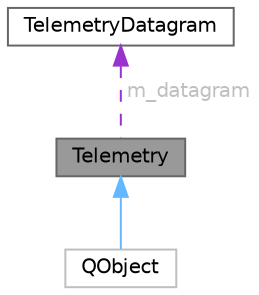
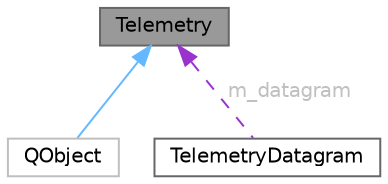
(121, 102) -> (222, 100)
